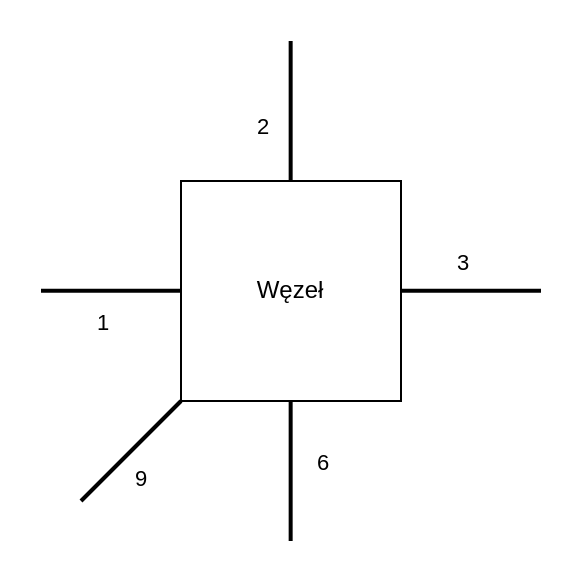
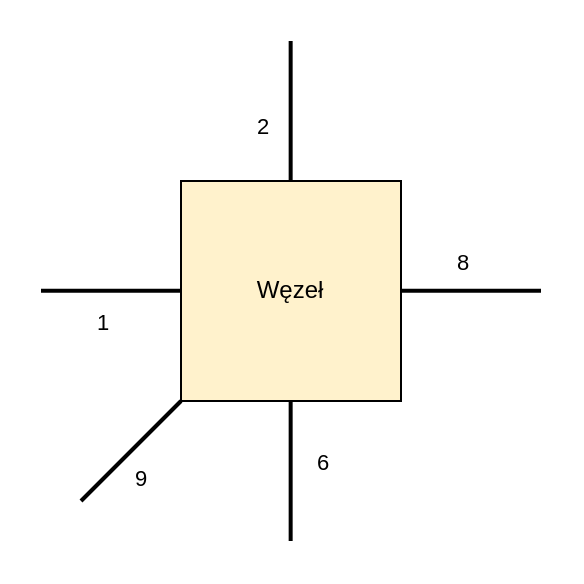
(464, 263) -> (464, 263)
(291, 291) -> (291, 291)
